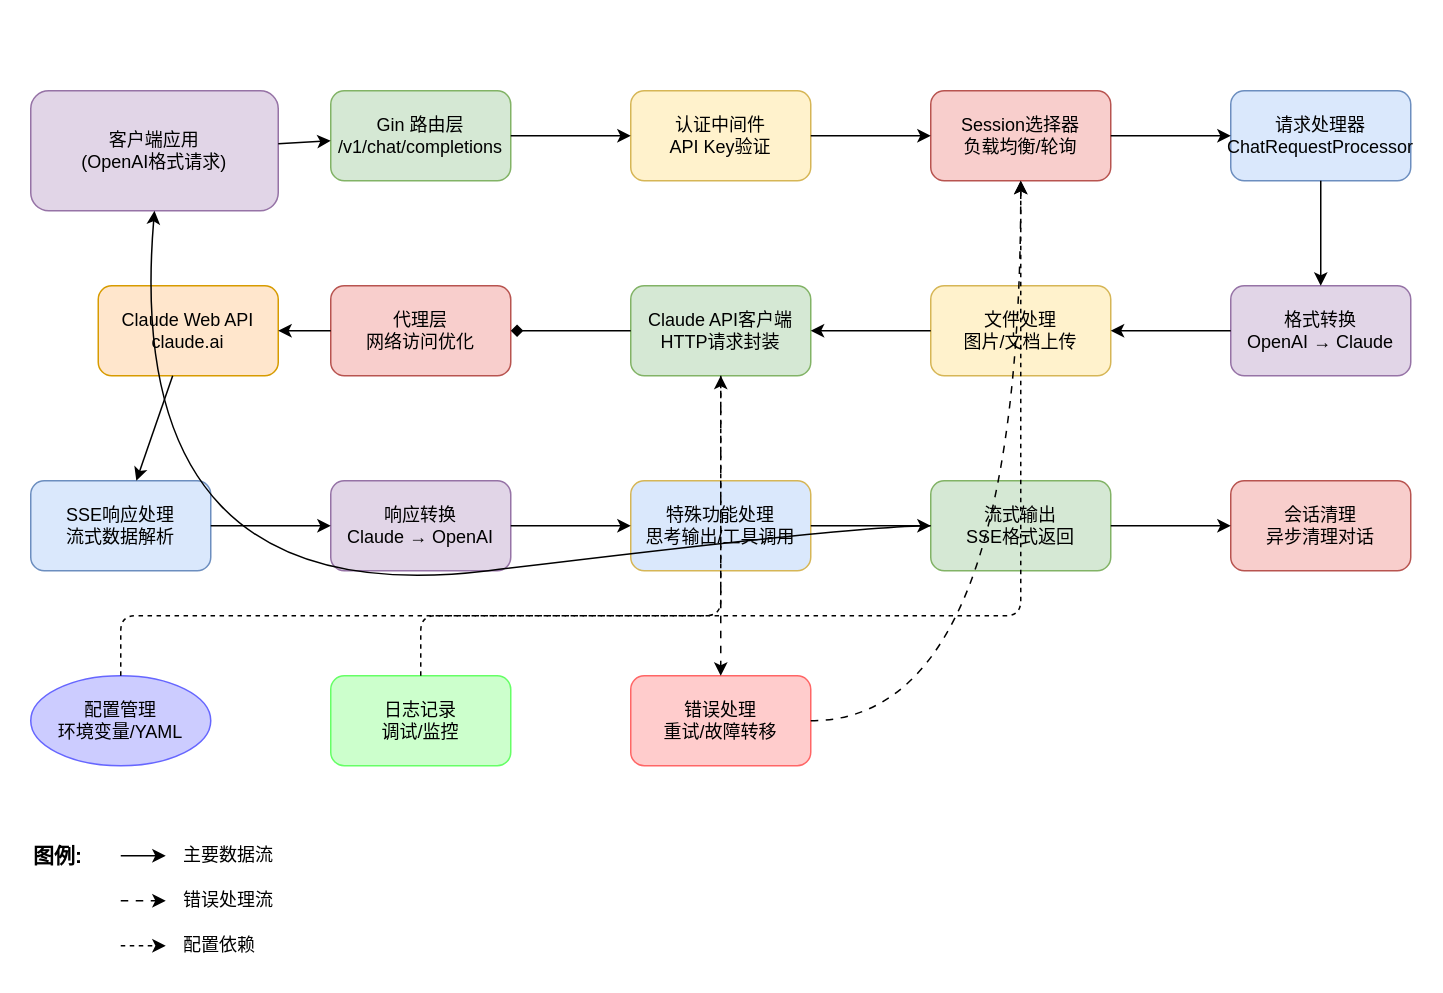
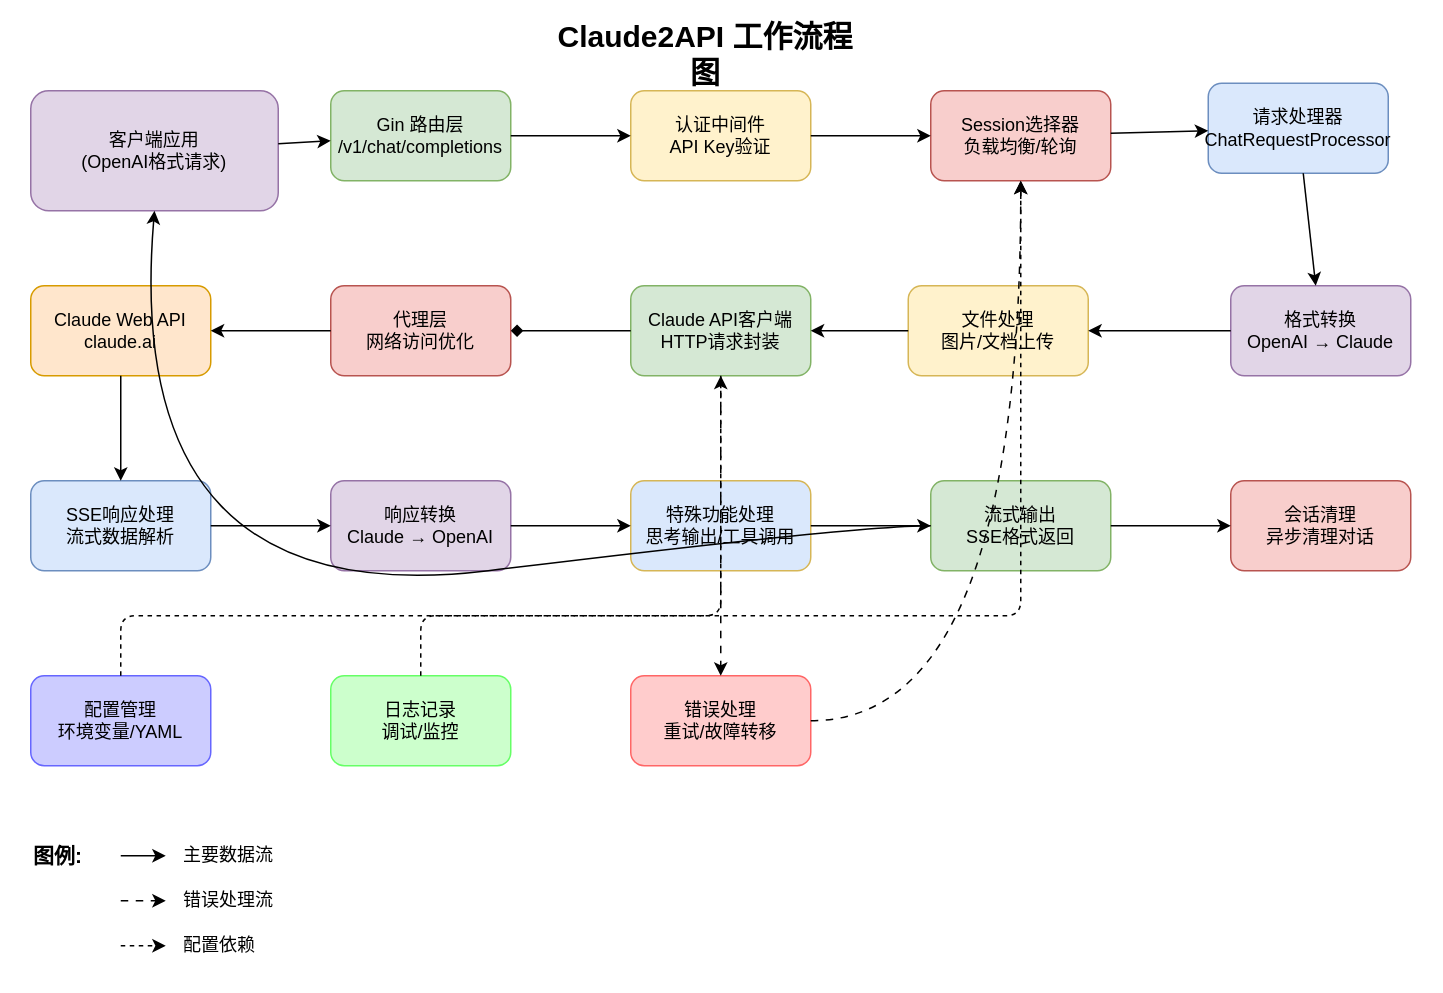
none -> (706, 53)
(1321, 136) -> (1298, 128)
(188, 331) -> (121, 331)
(1021, 331) -> (998, 331)
(121, 721) -> (121, 721)
